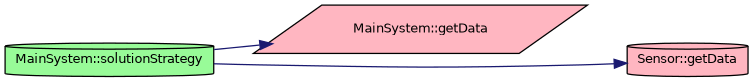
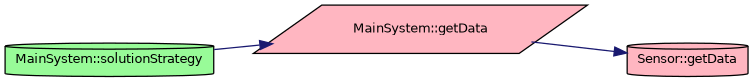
(414, 67) -> (573, 47)
